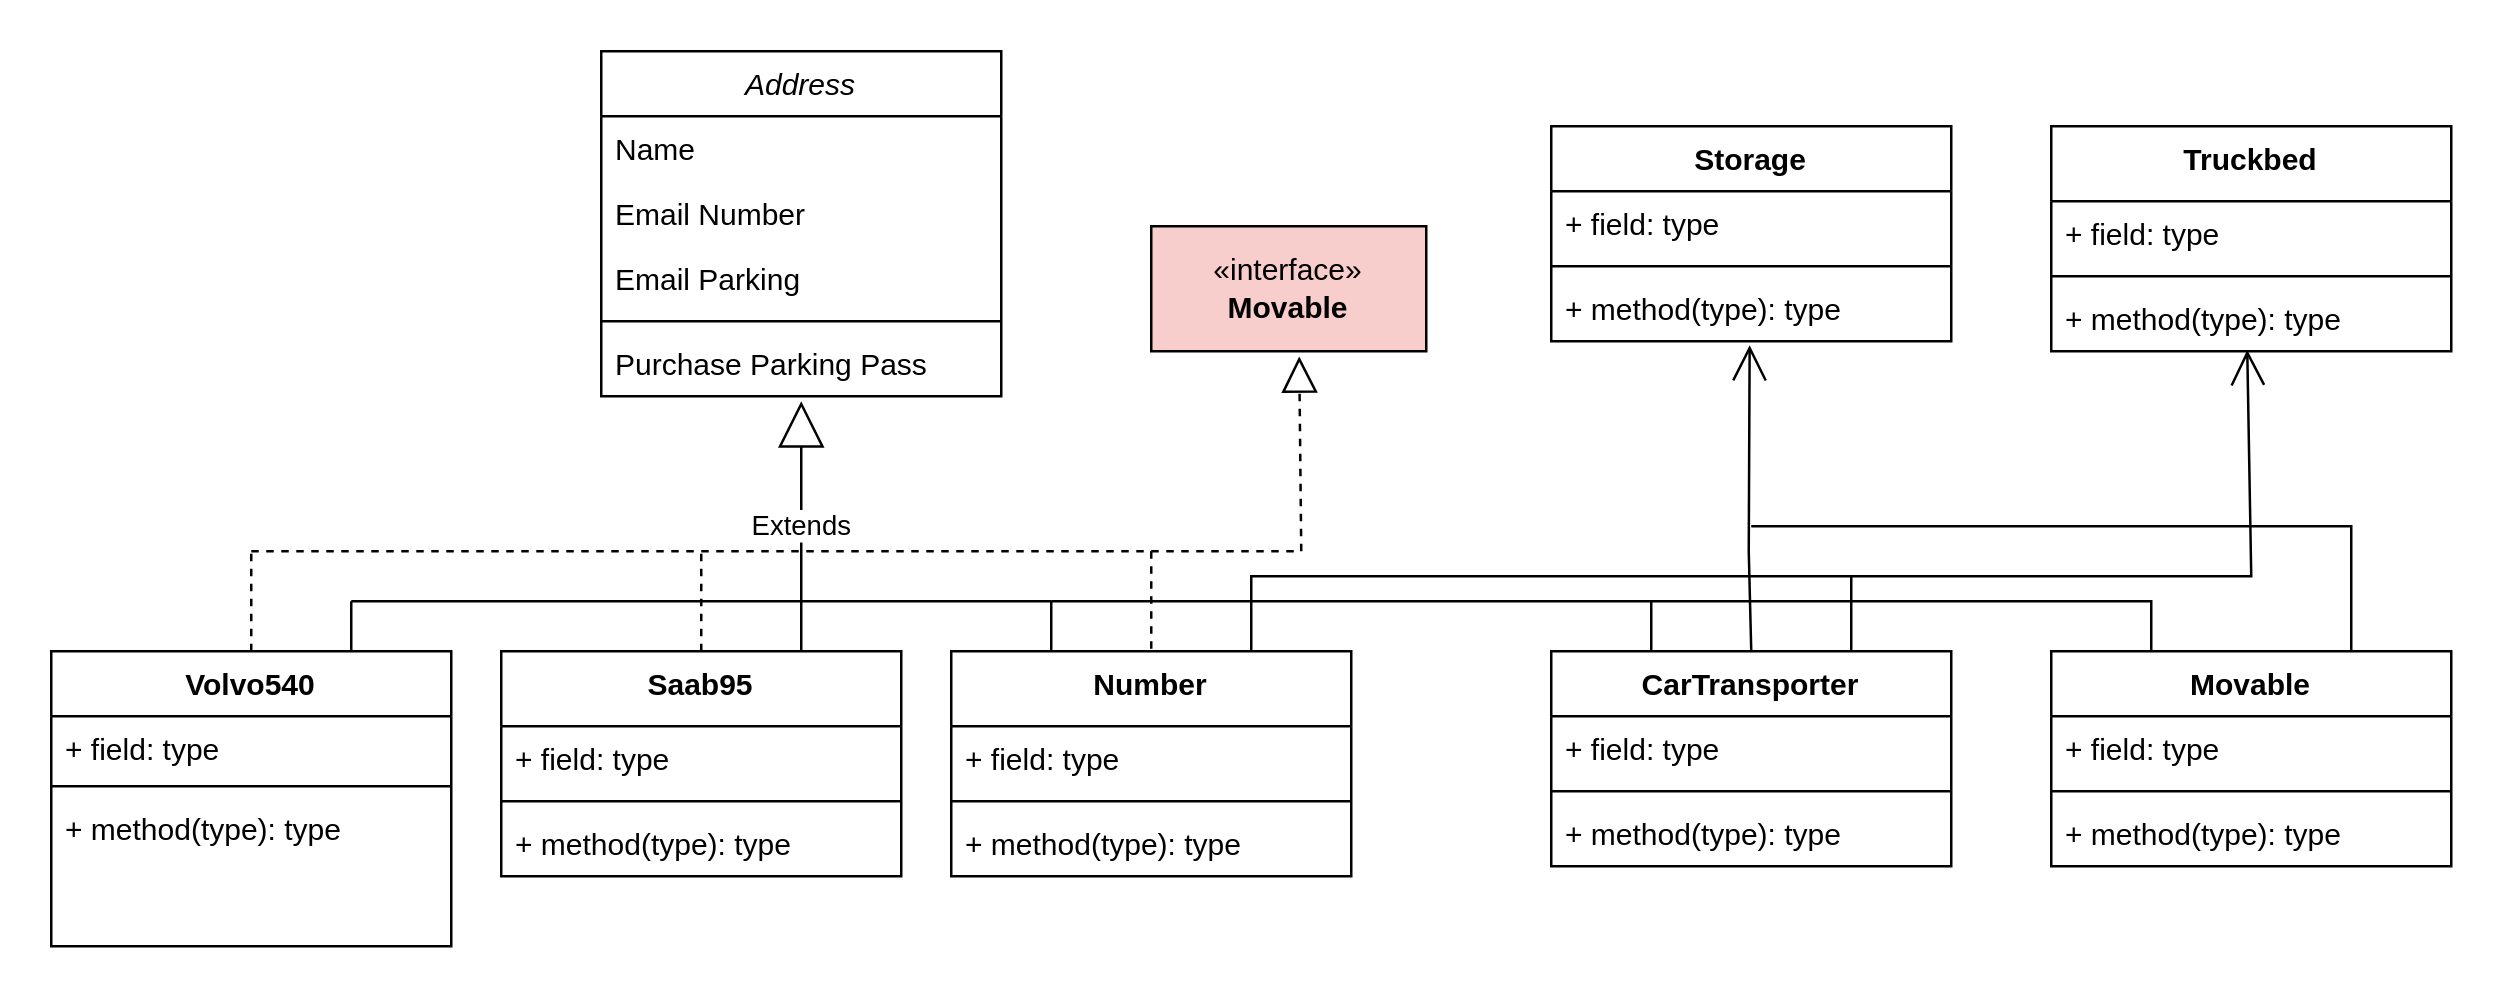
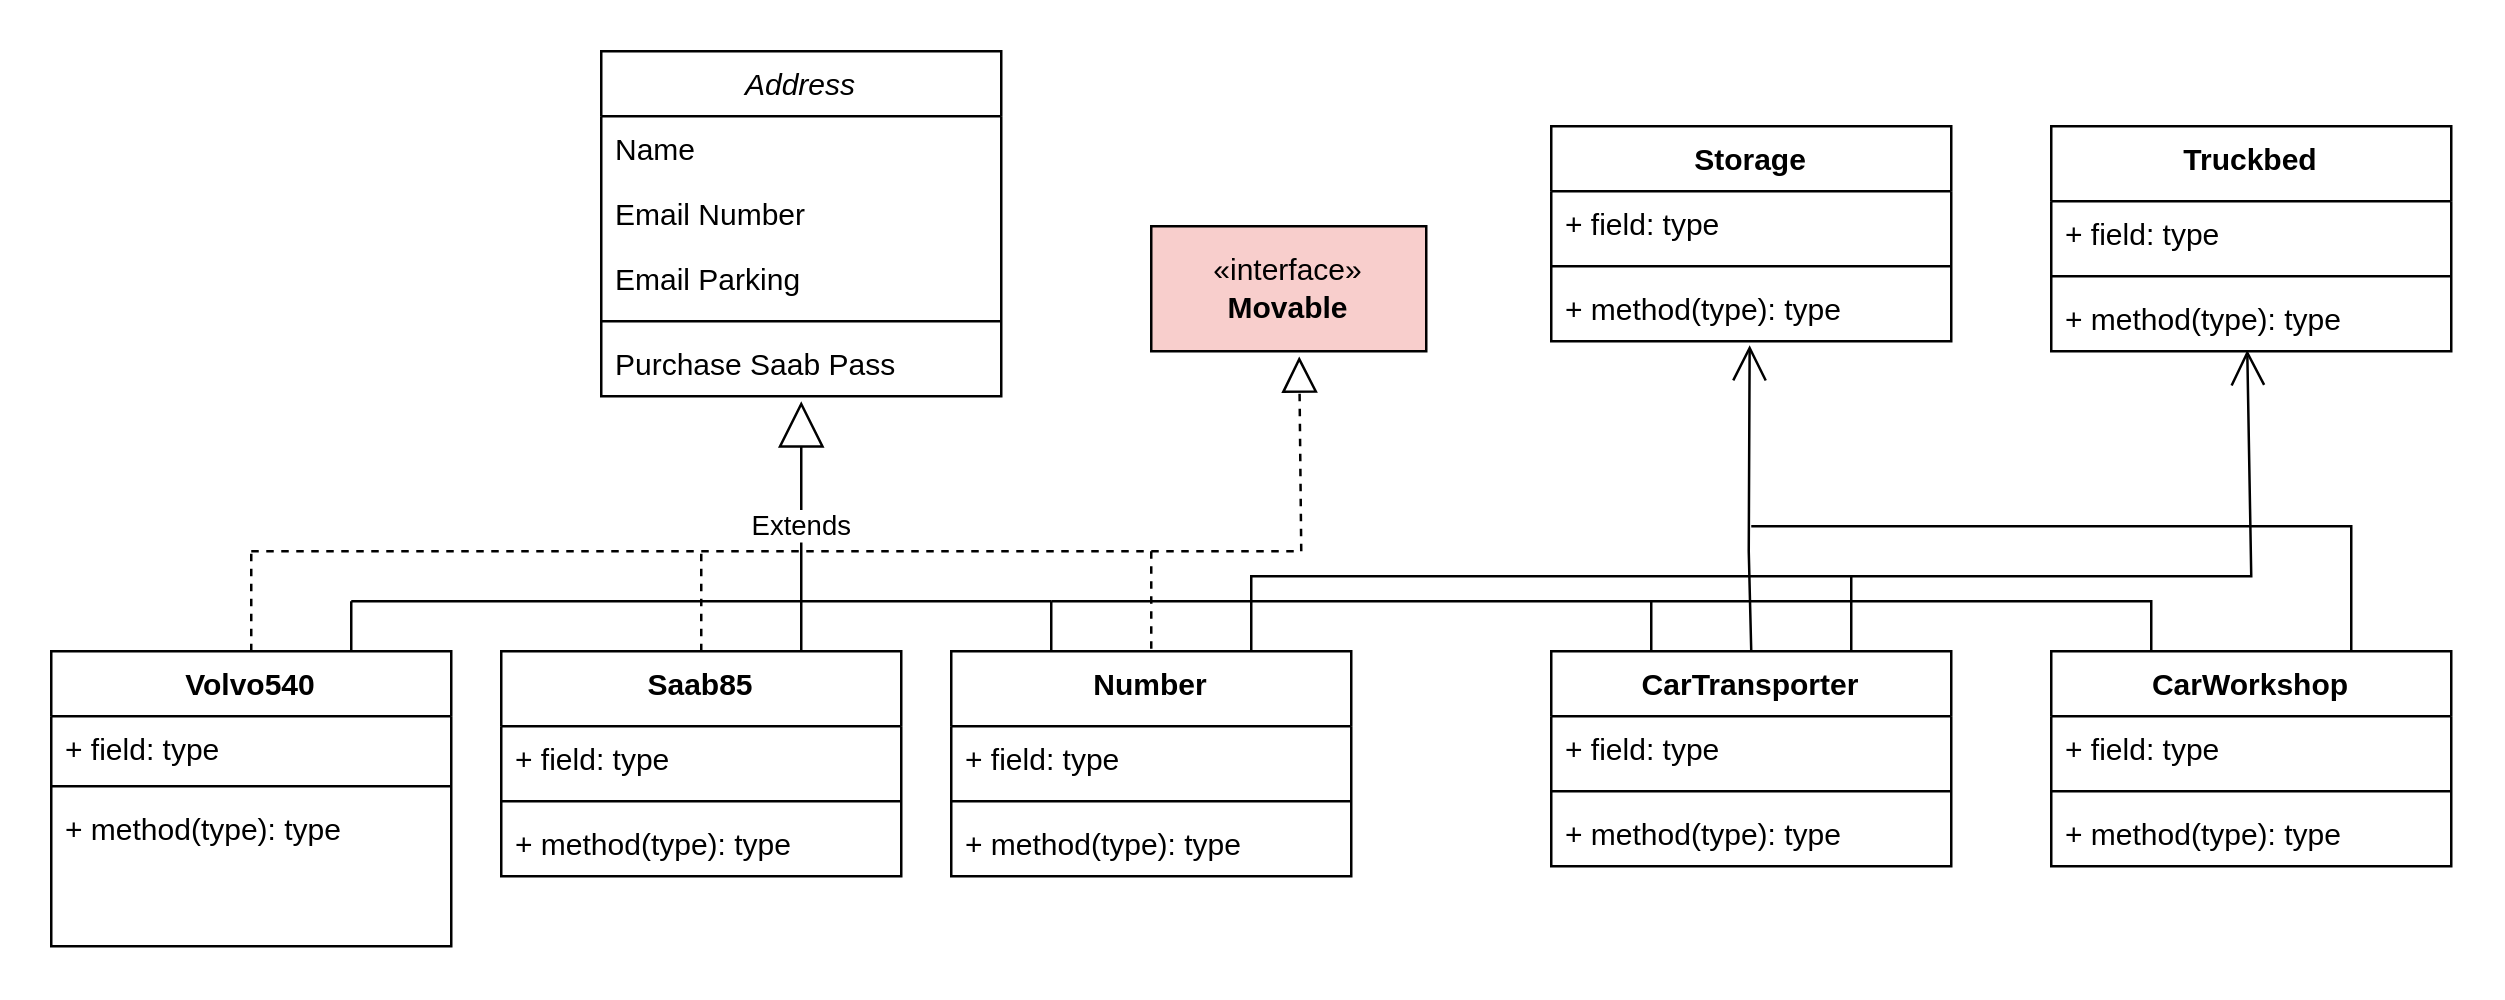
(780, 365) -> (758, 365)
(701, 687) -> (701, 687)
(2251, 687) -> (2251, 687)
